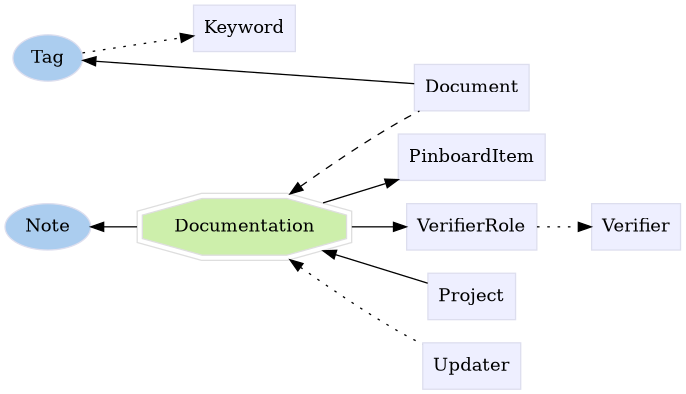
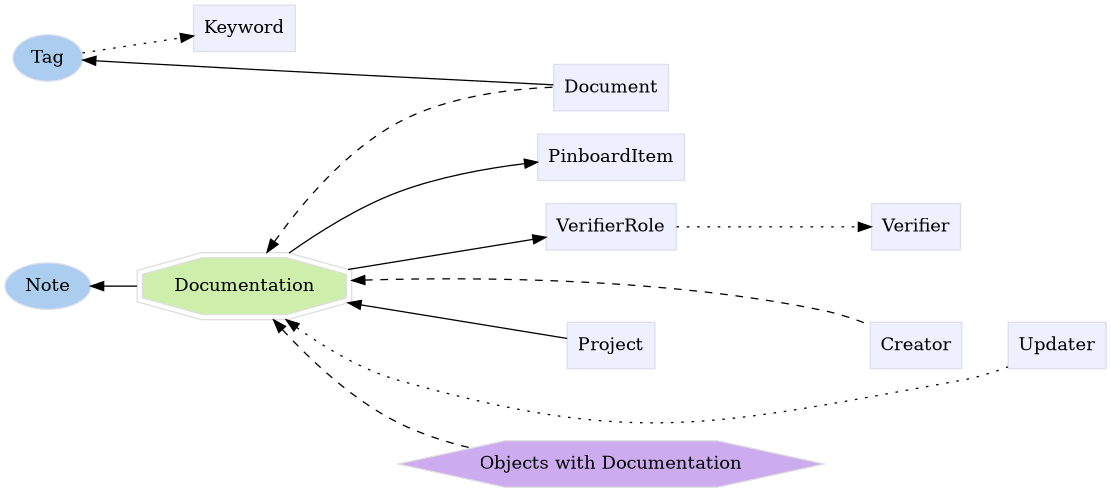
none -> (916, 345)
none -> (611, 464)
